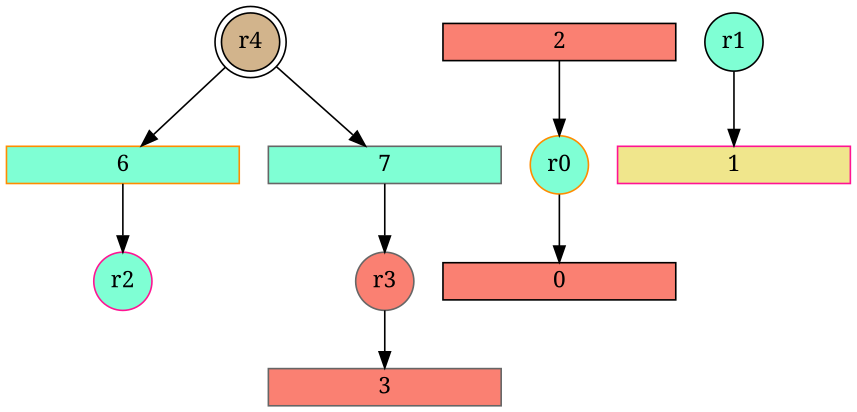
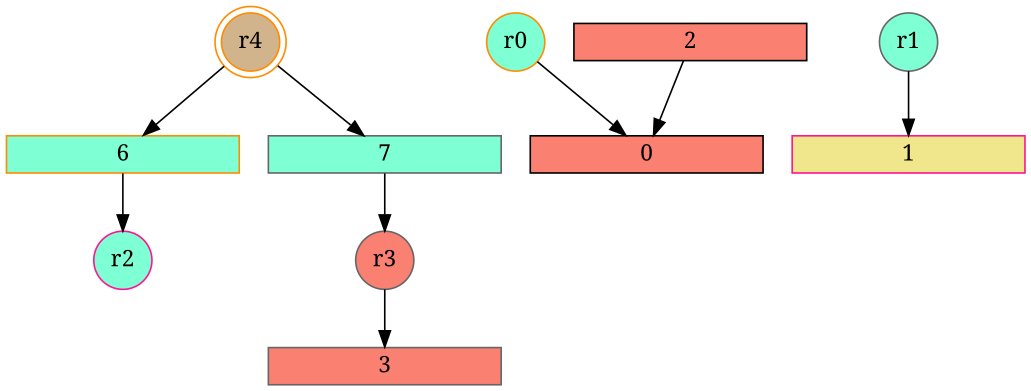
(251, 42) -> (251, 42)
(734, 42) -> (909, 42)
(559, 90) -> (672, 91)
